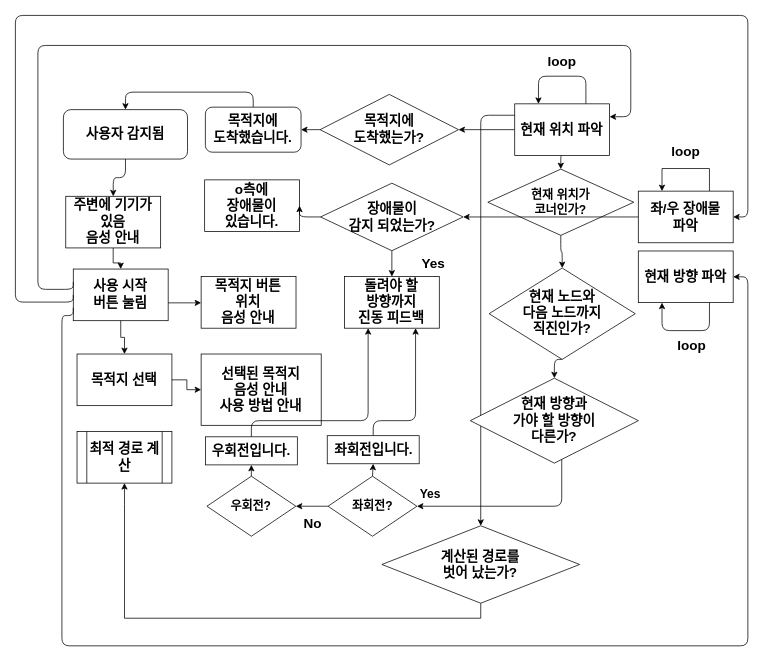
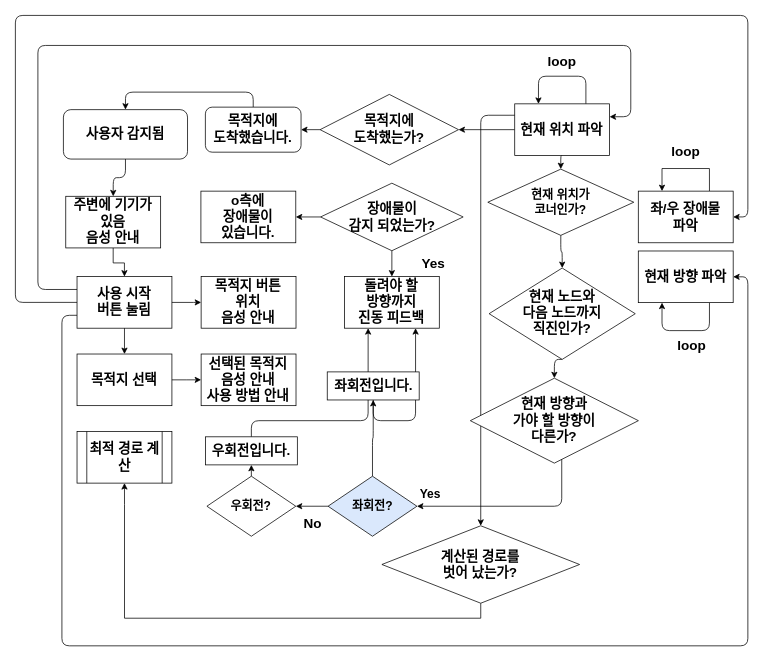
(252, 206) -> (248, 217)
(469, 217) -> none
(121, 295) -> (124, 302)
(261, 389) -> (248, 380)
(373, 449) -> (373, 386)
(372, 506) -> (372, 506)
